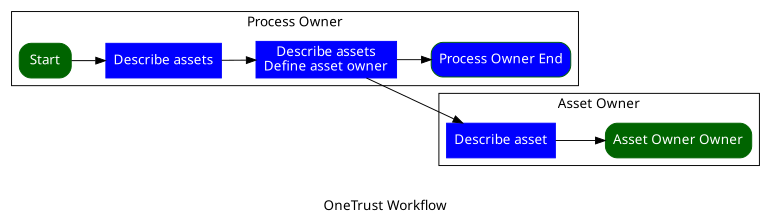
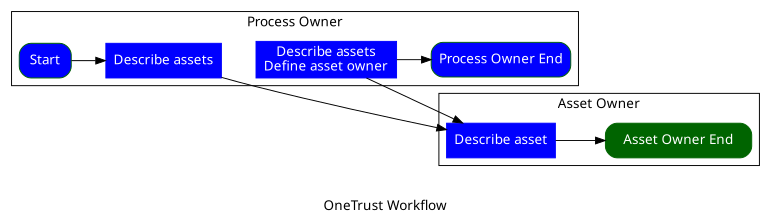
(234, 60) -> (329, 104)
(45, 61) -> (45, 61)
(679, 141) -> (679, 141)
